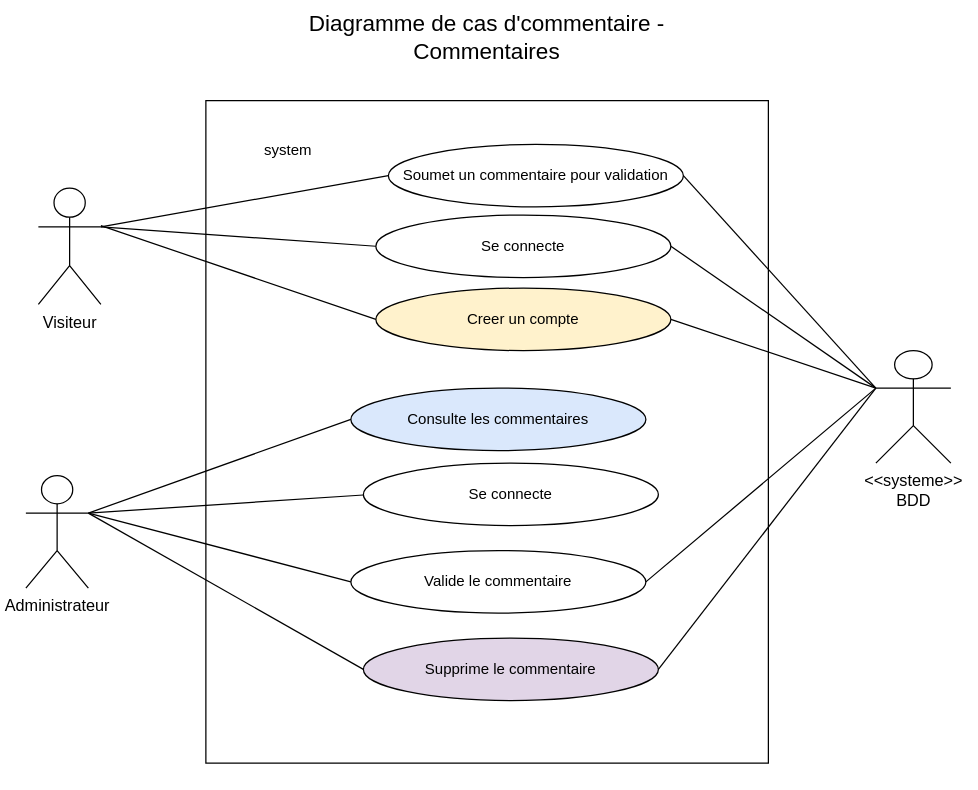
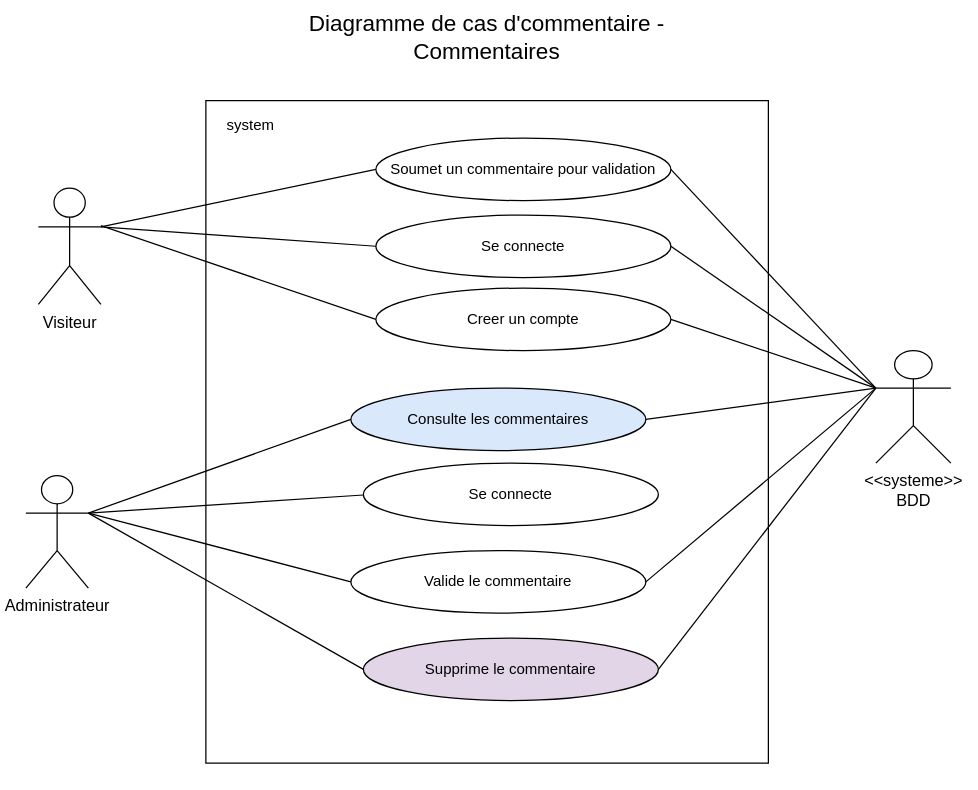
(288, 151) -> (251, 126)
(536, 176) -> (523, 169)
(523, 319) -> (523, 319)
none -> (758, 404)
